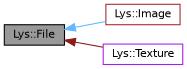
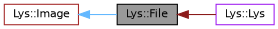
(91, 24) -> (103, 15)
(143, 54) -> (245, 15)
